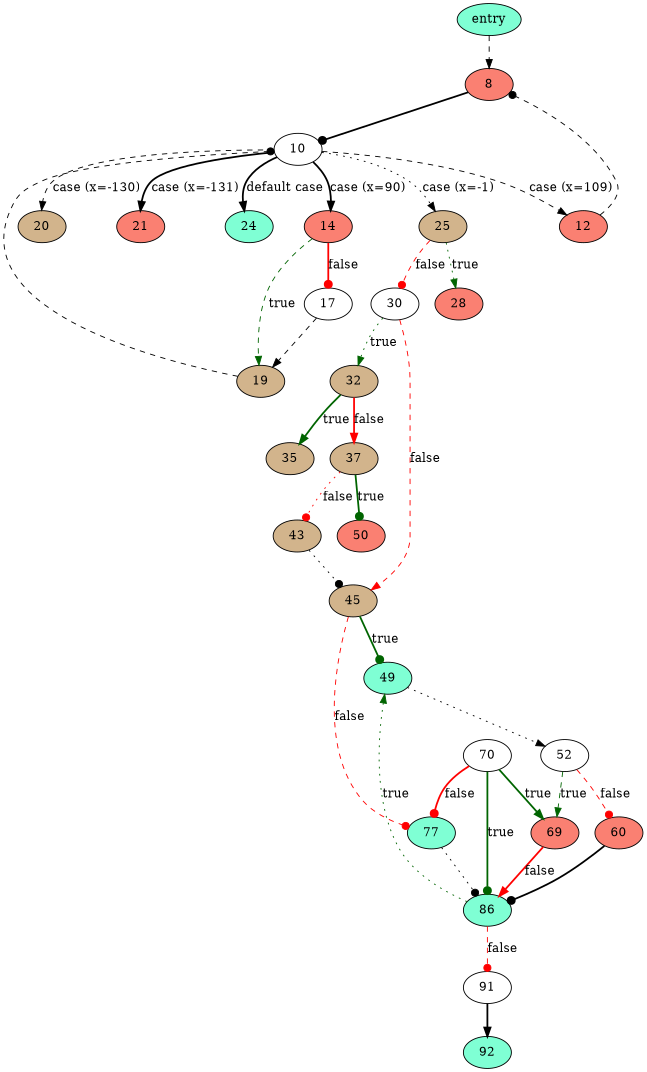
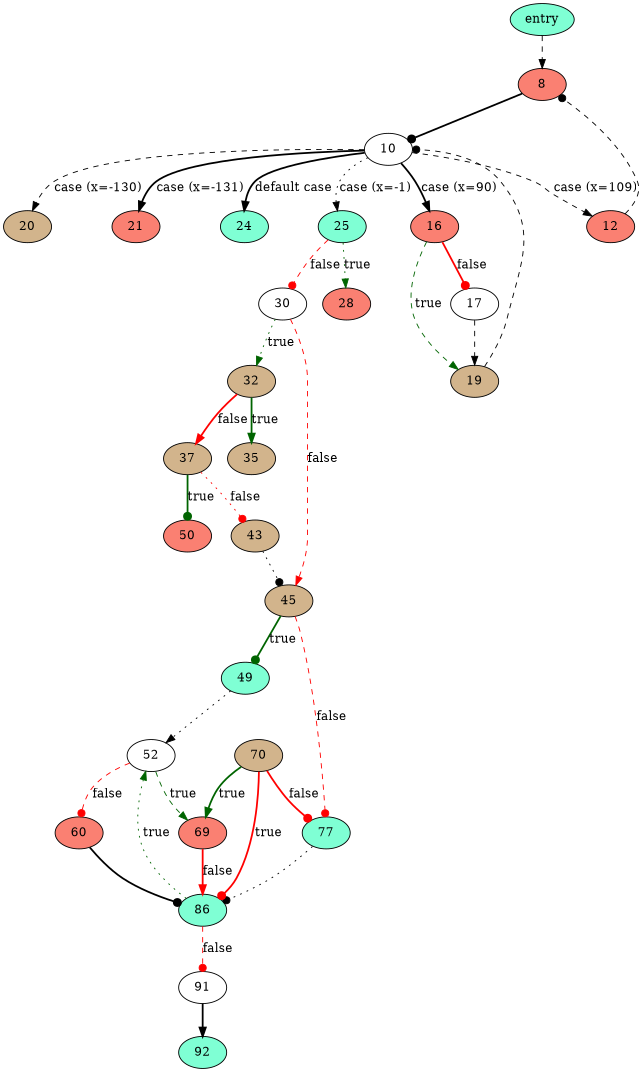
(328, 227) -> (435, 227)
(443, 227) -> (342, 227)
(487, 756) -> (259, 756)
(389, 826) -> (143, 847)
(487, 829) -> (252, 836)
